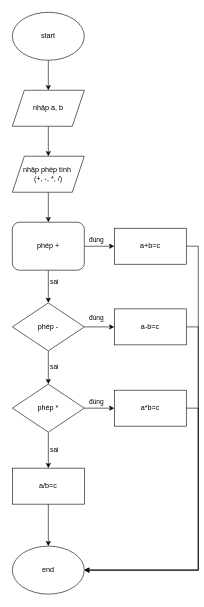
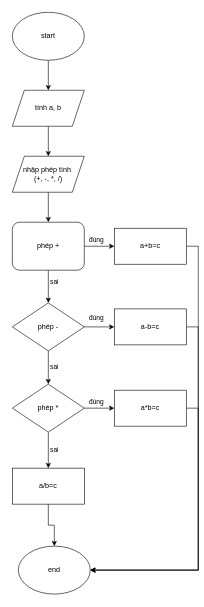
(48, 108) -> (48, 108)
(48, 570) -> (54, 570)
